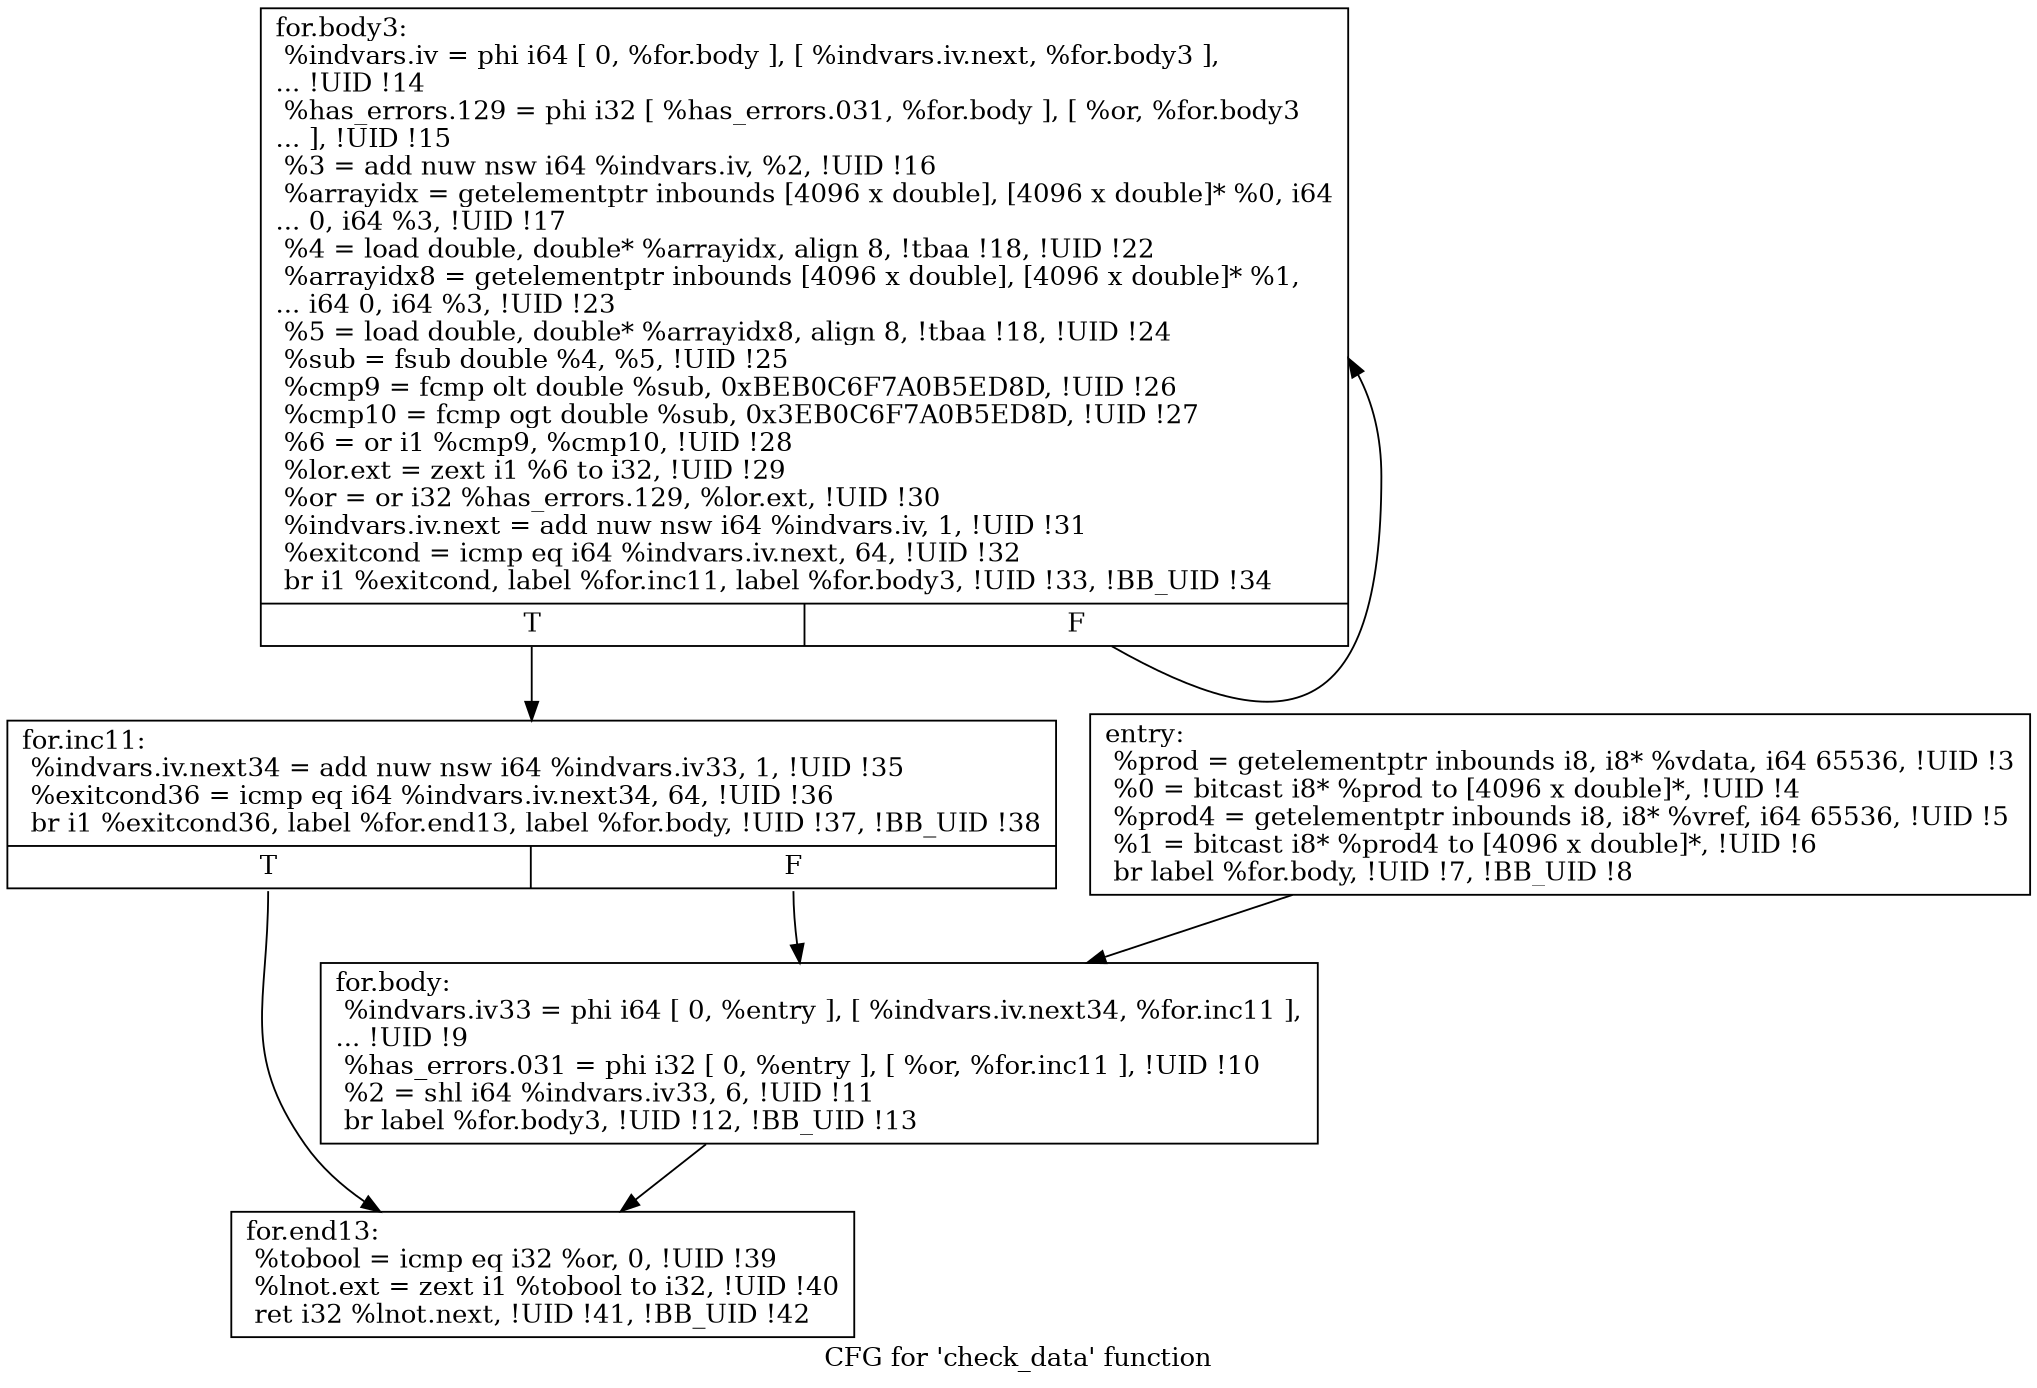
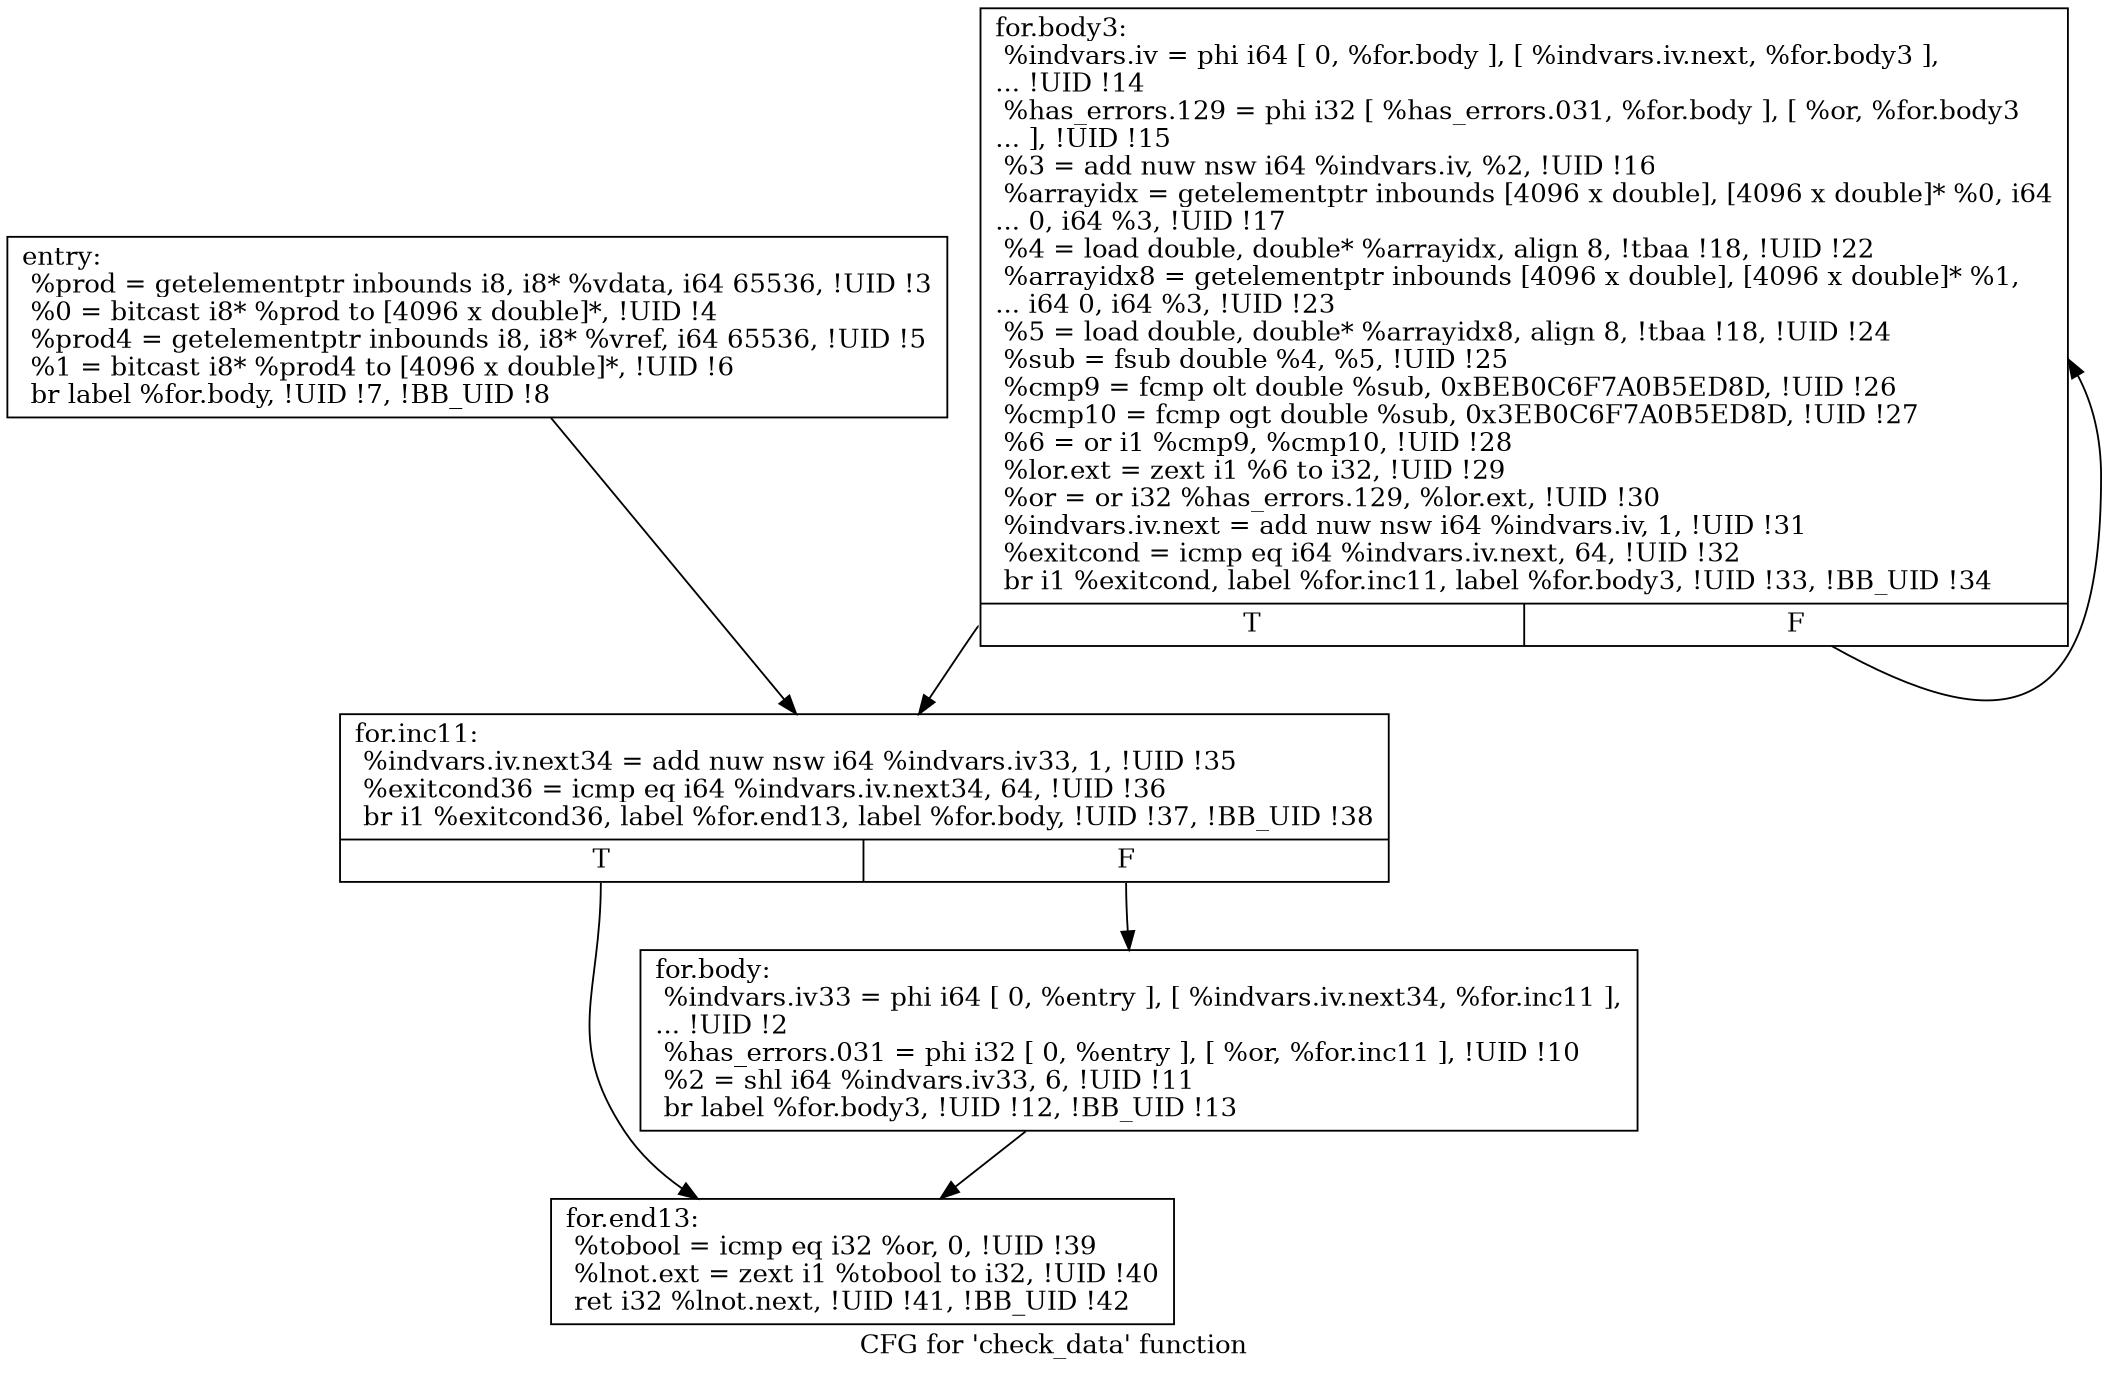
(1199, 926) -> (668, 559)
(403, 1039) -> (722, 1026)
